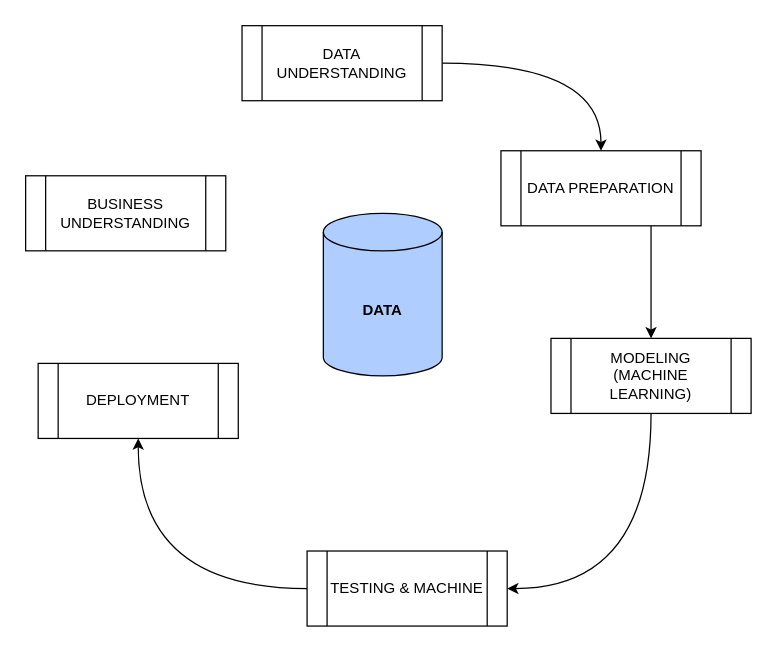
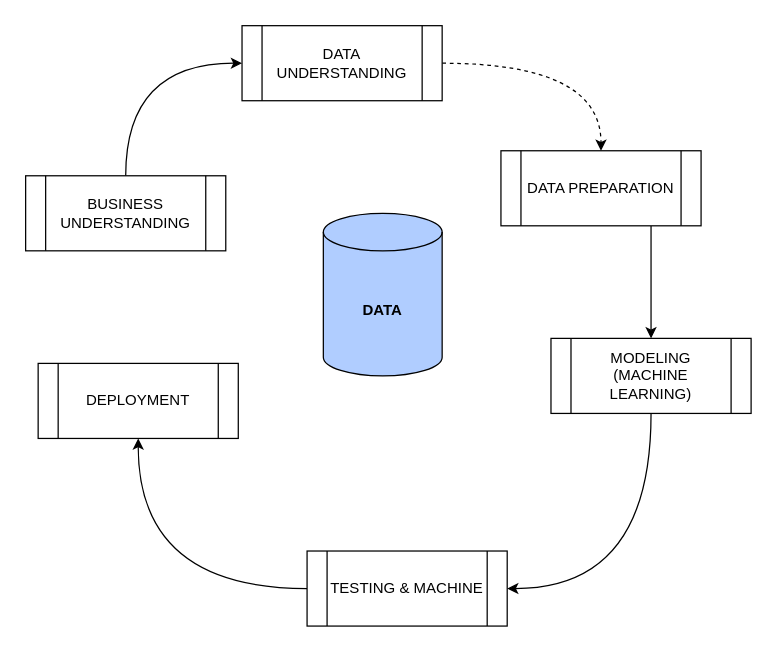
(539, 75) -> (539, 75)
none -> (152, 92)
